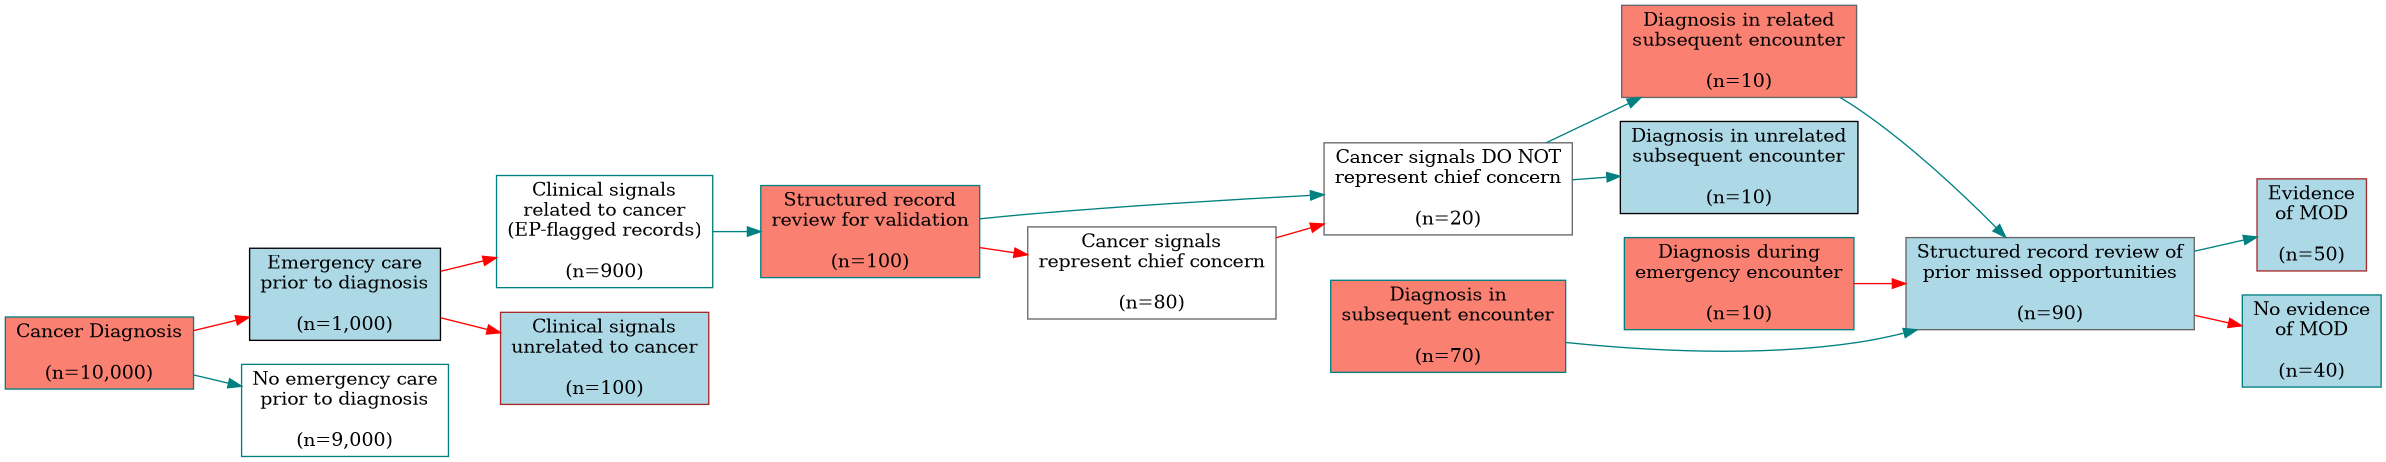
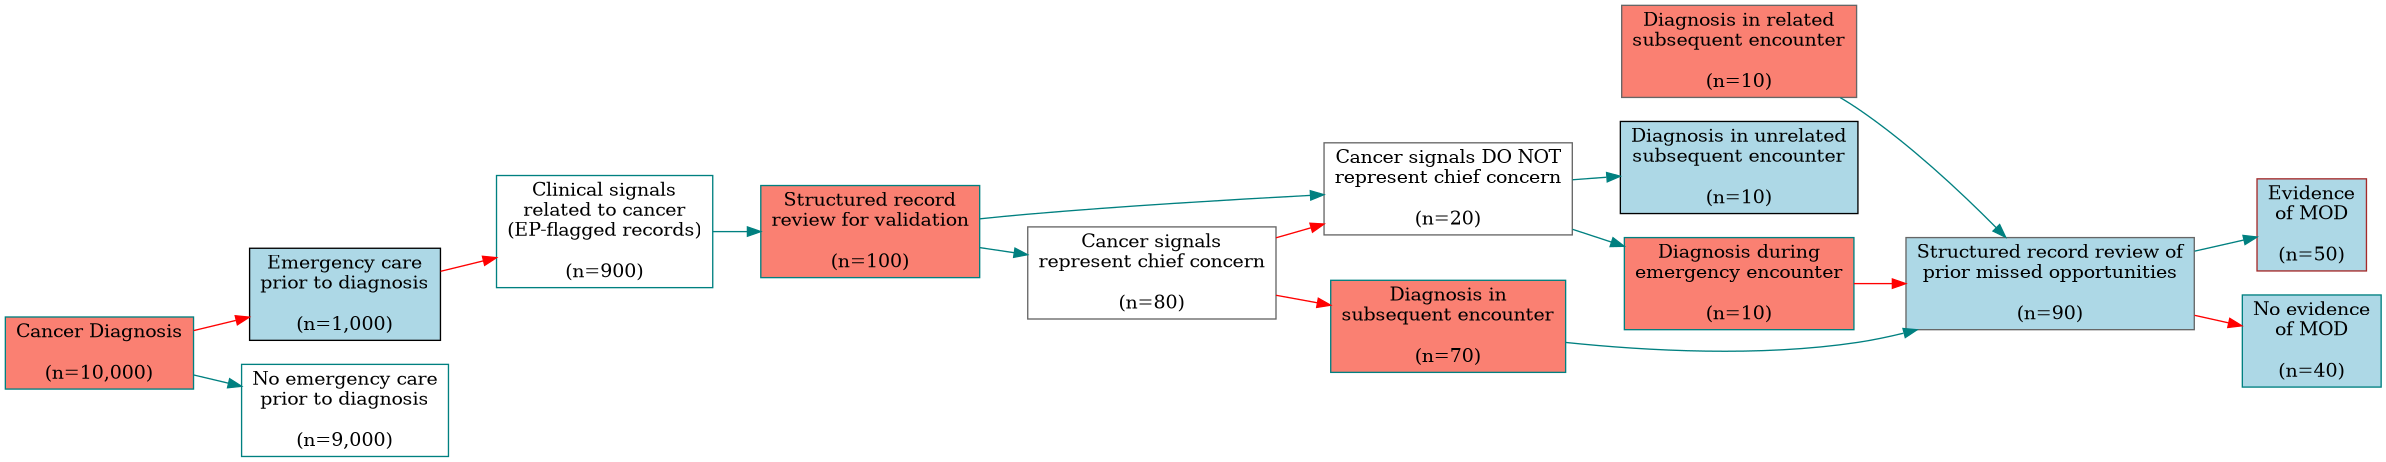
(1587, 123) -> (1592, 236)
(997, 250) -> (997, 250)
none -> (1297, 299)
(605, 358) -> none
